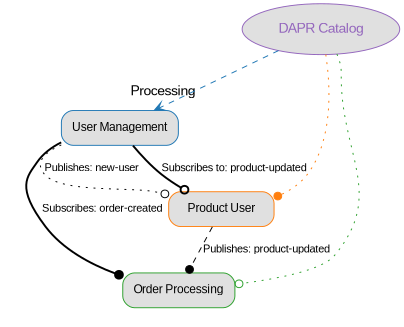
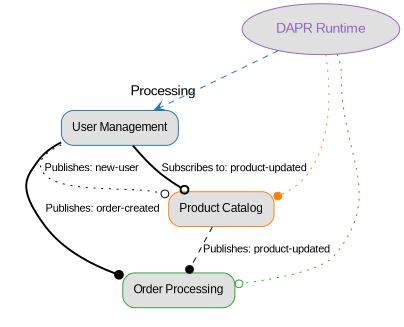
(321, 29) -> (321, 29)
(102, 209) -> (102, 209)
(221, 209) -> (221, 209)
